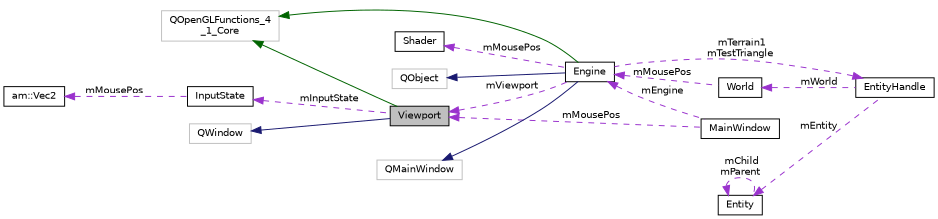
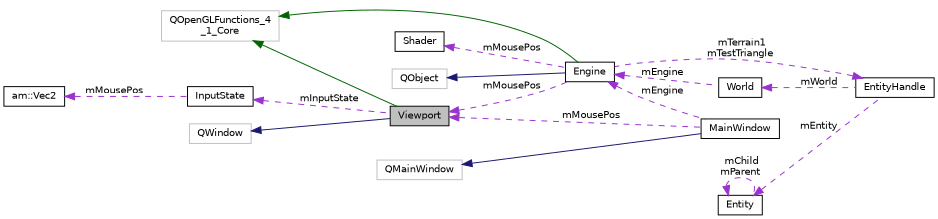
(661, 72) -> (661, 72)
(511, 86) -> (511, 86)
(511, 127) -> (587, 148)
